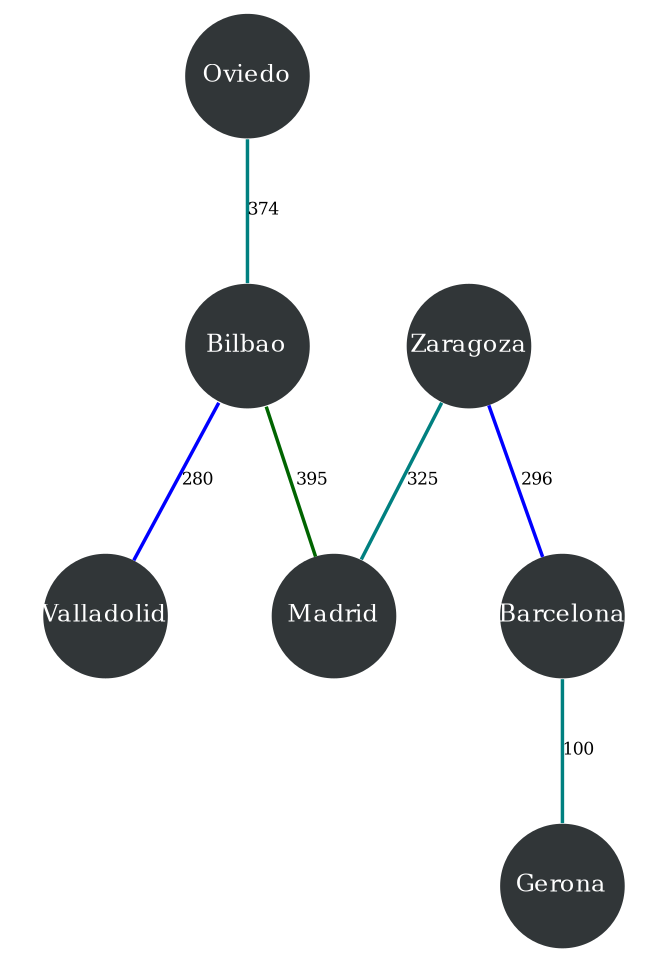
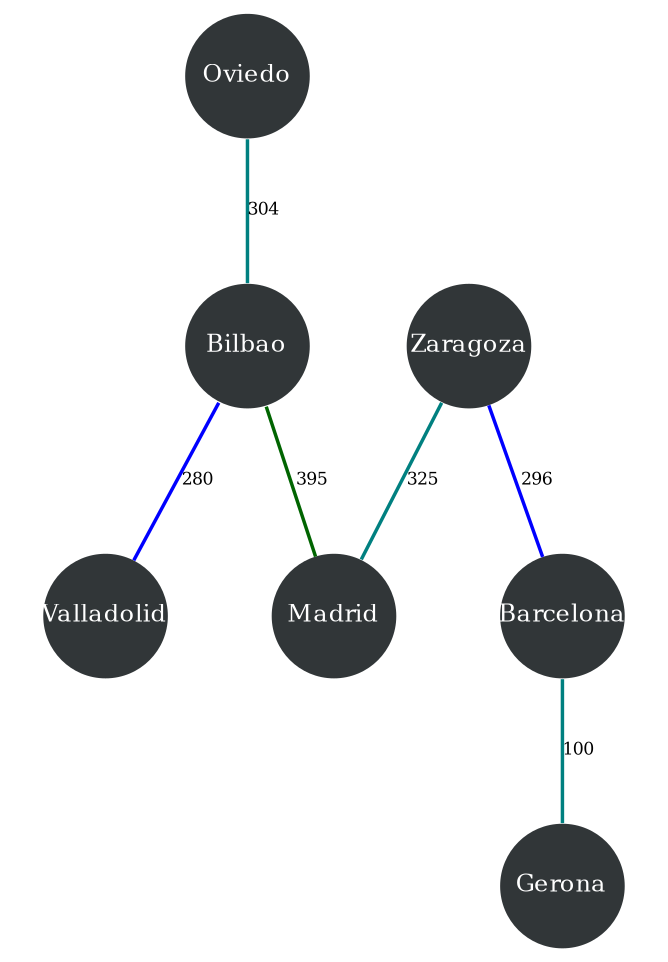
(265, 211) -> (265, 211)
